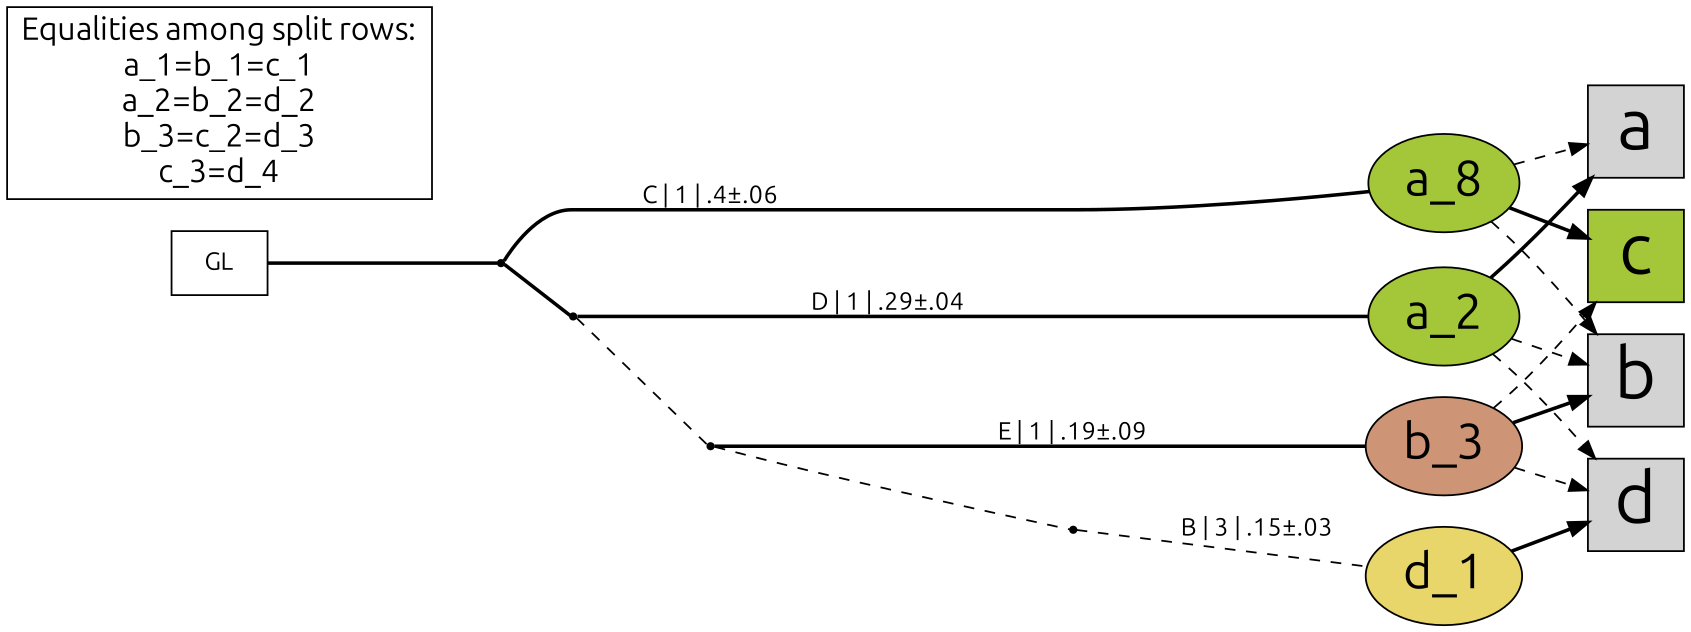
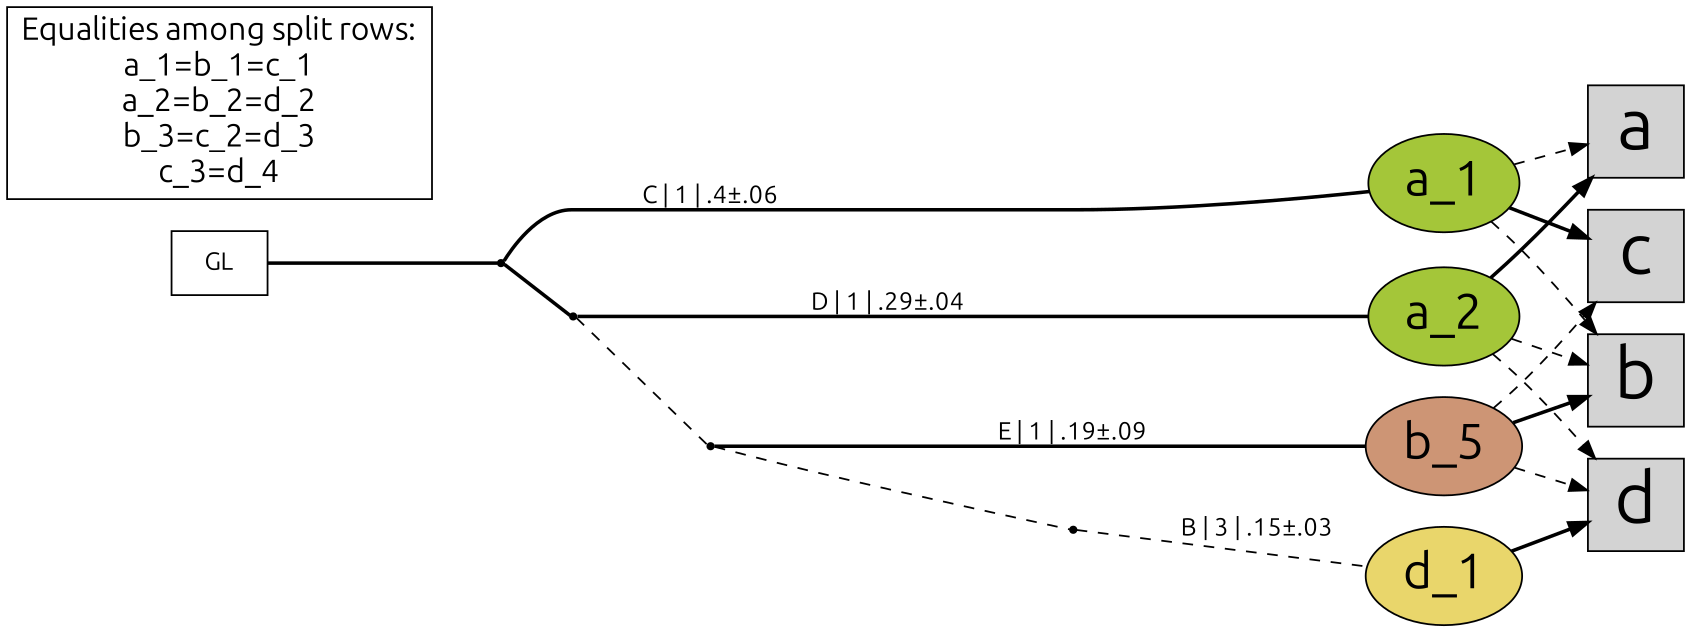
(1444, 183) -> (1444, 183)
(1636, 256) -> (1636, 256)
(1444, 446) -> (1444, 446)
